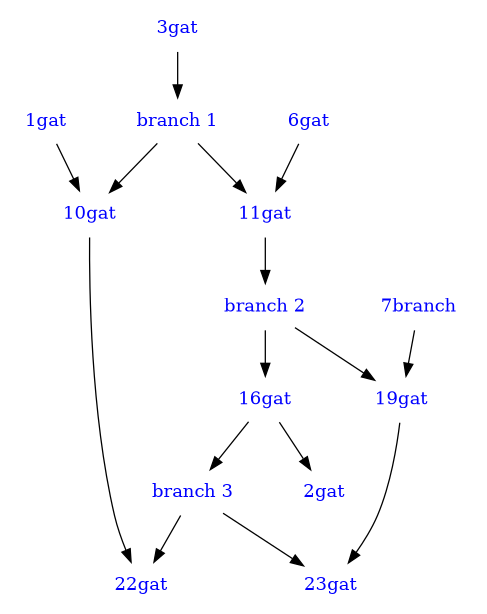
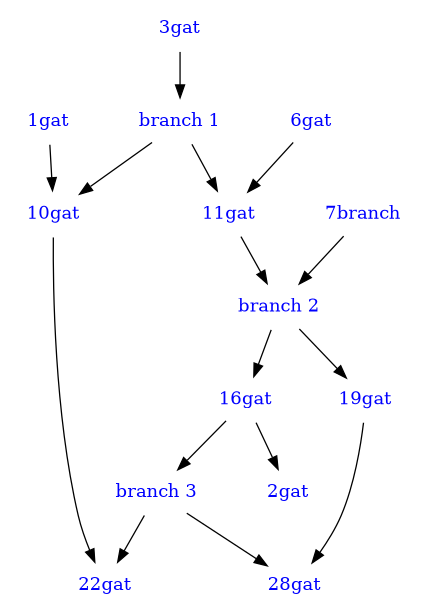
(411, 347) -> (326, 255)
(331, 585) -> (295, 585)
